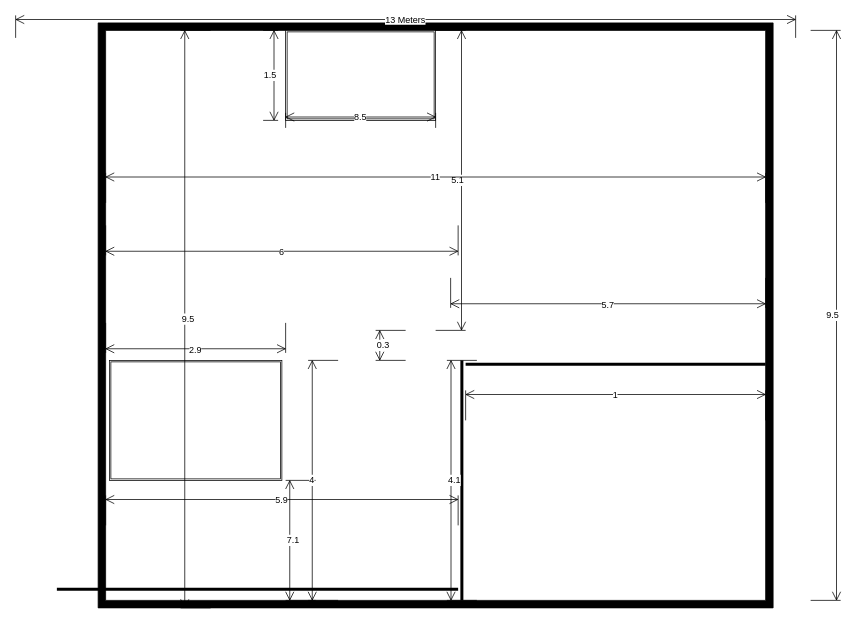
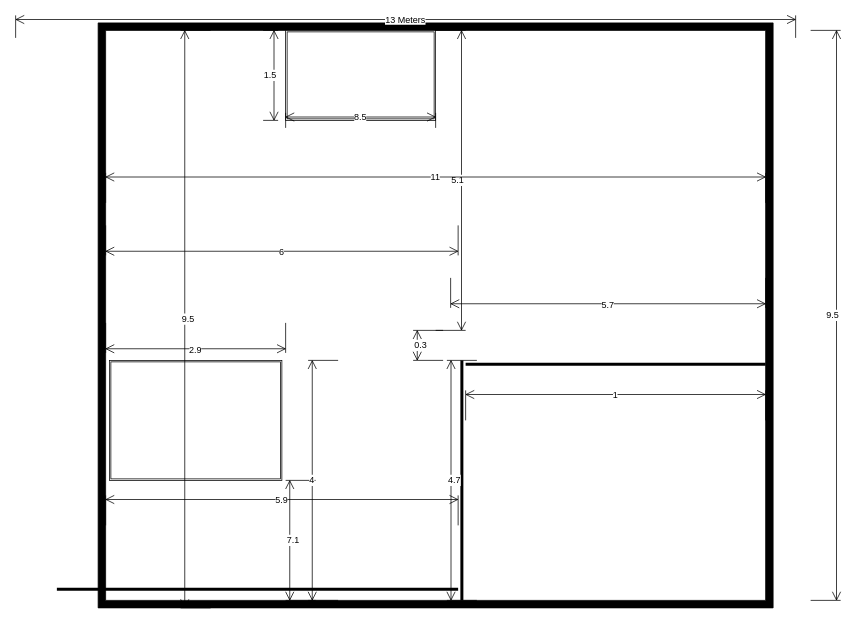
(390, 345) -> (428, 345)
(455, 480) -> (455, 480)
